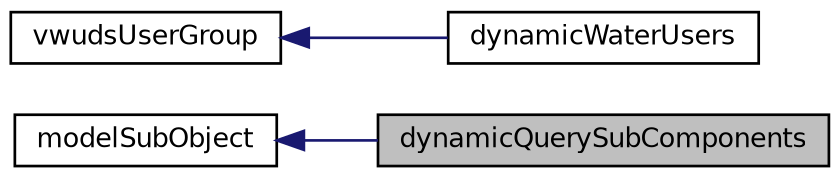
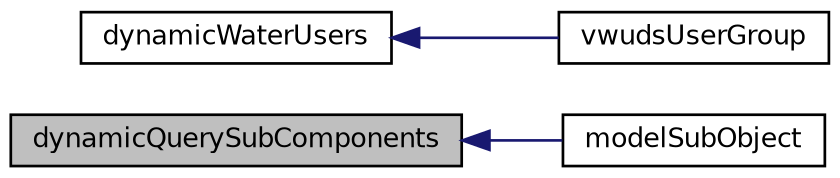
(379, 38) -> (489, 38)
(341, 140) -> (526, 140)
